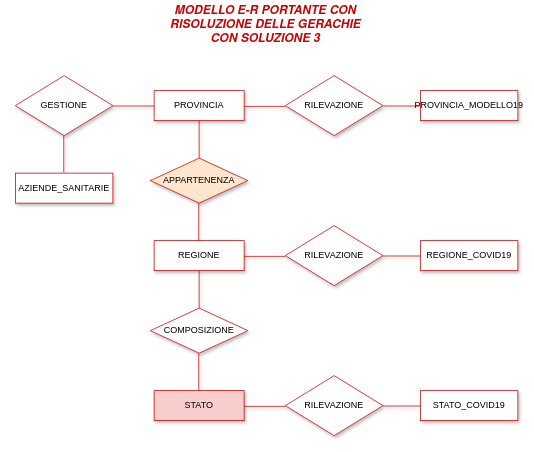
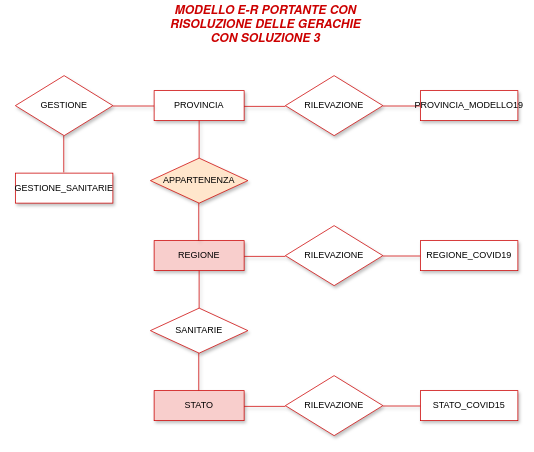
(64, 188) -> (64, 188)
(199, 255) -> (199, 255)
(199, 330) -> (199, 330)
(469, 405) -> (469, 405)
